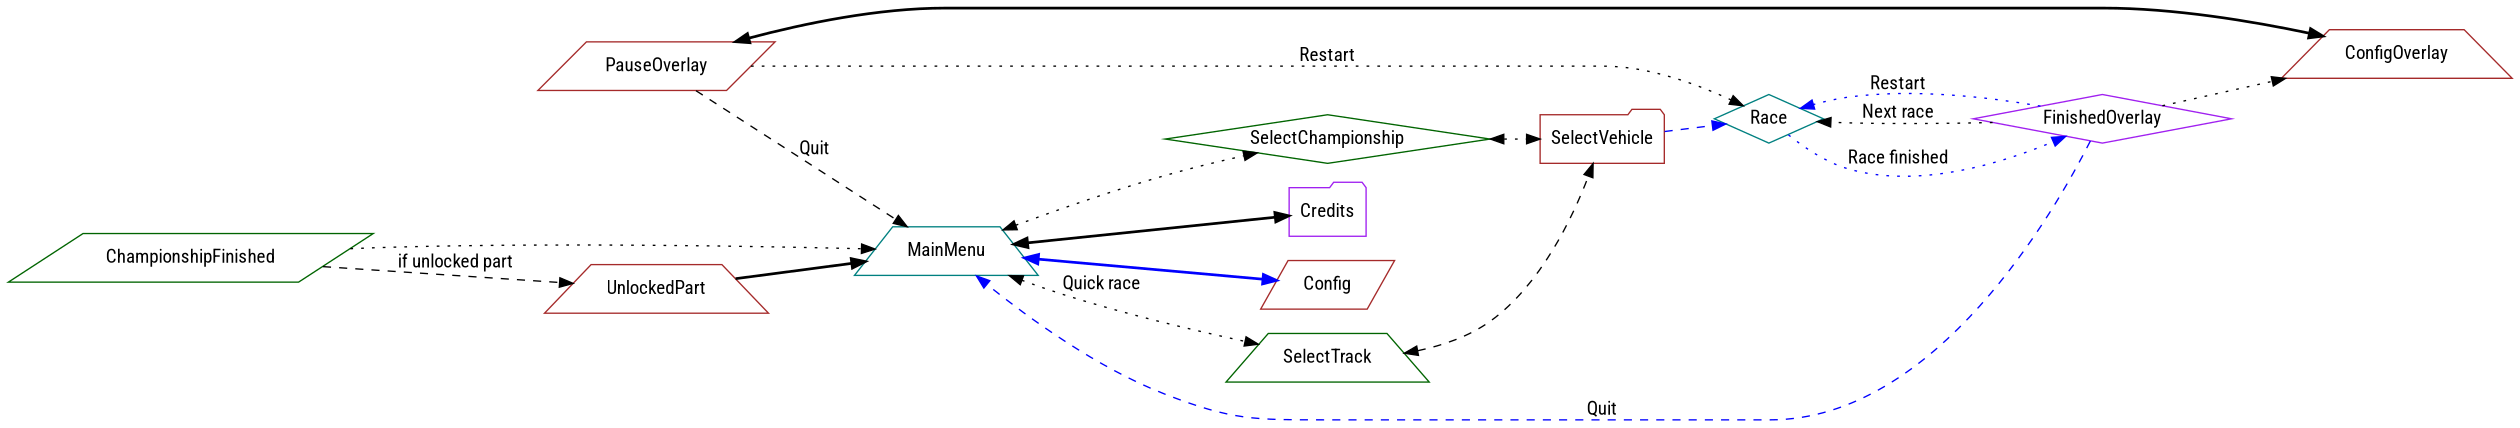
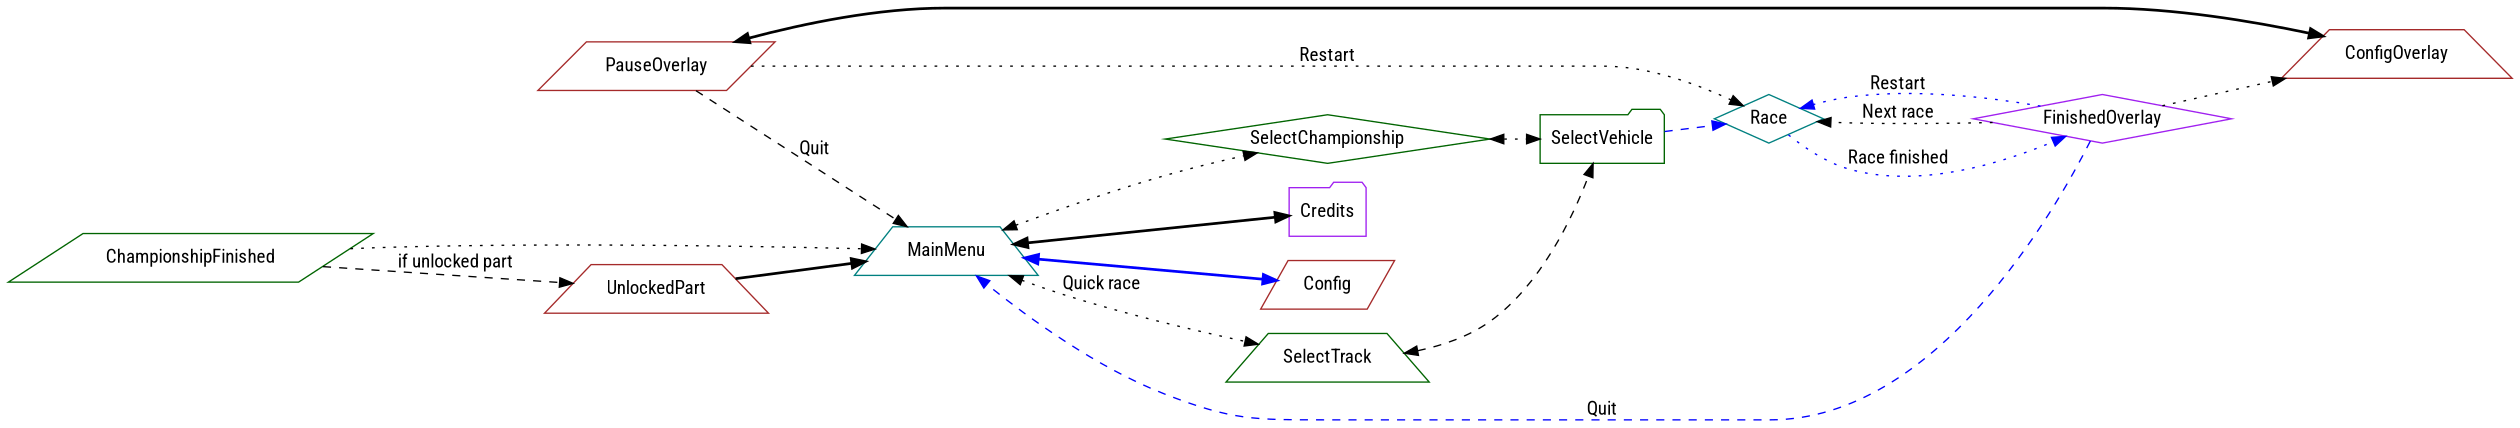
(1602, 139) -> (1602, 139)
